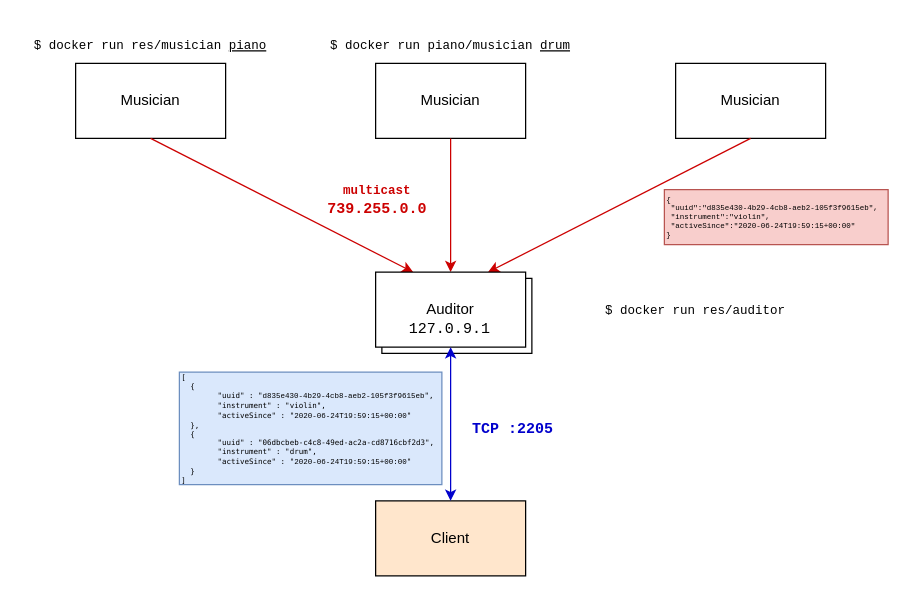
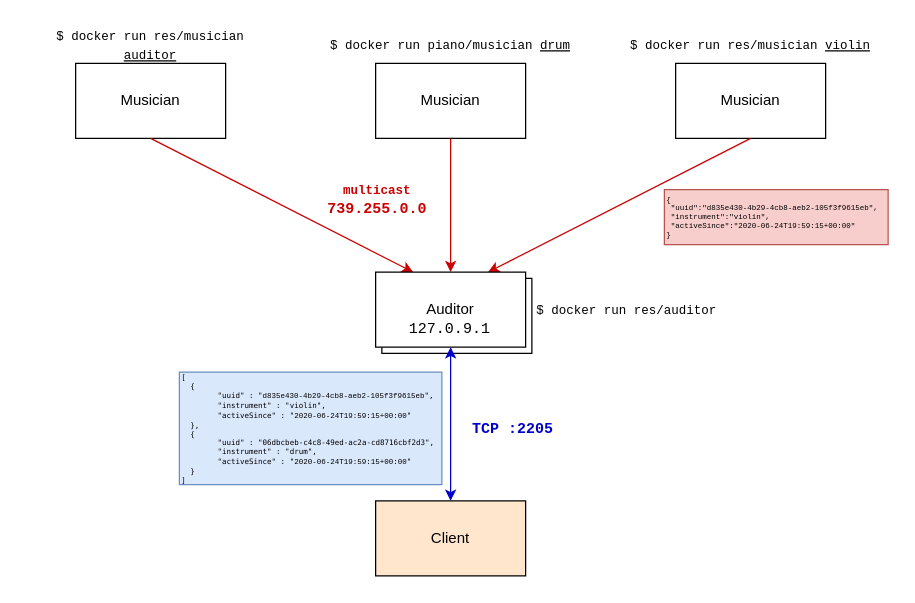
(151, 44) -> (151, 44)
none -> (751, 44)
(728, 309) -> (659, 309)
